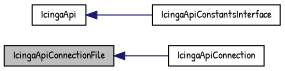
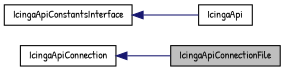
(125, 15) -> (171, 15)
(147, 56) -> (149, 56)
